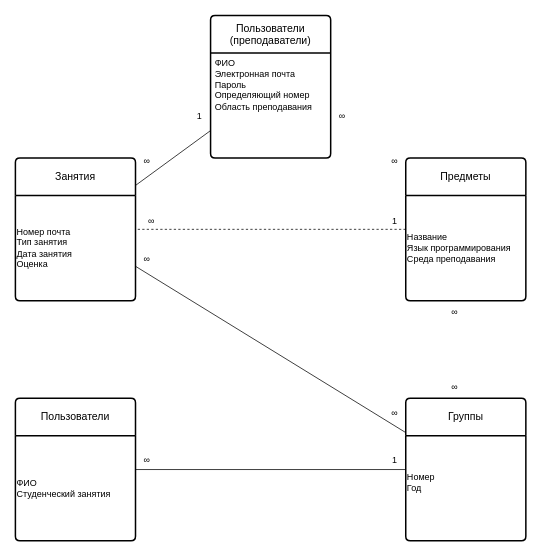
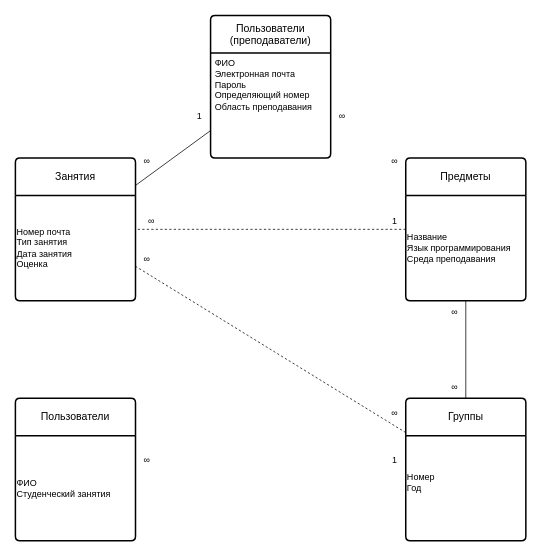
(272, 350) -> (272, 350)
none -> (465, 350)
(270, 469) -> none
